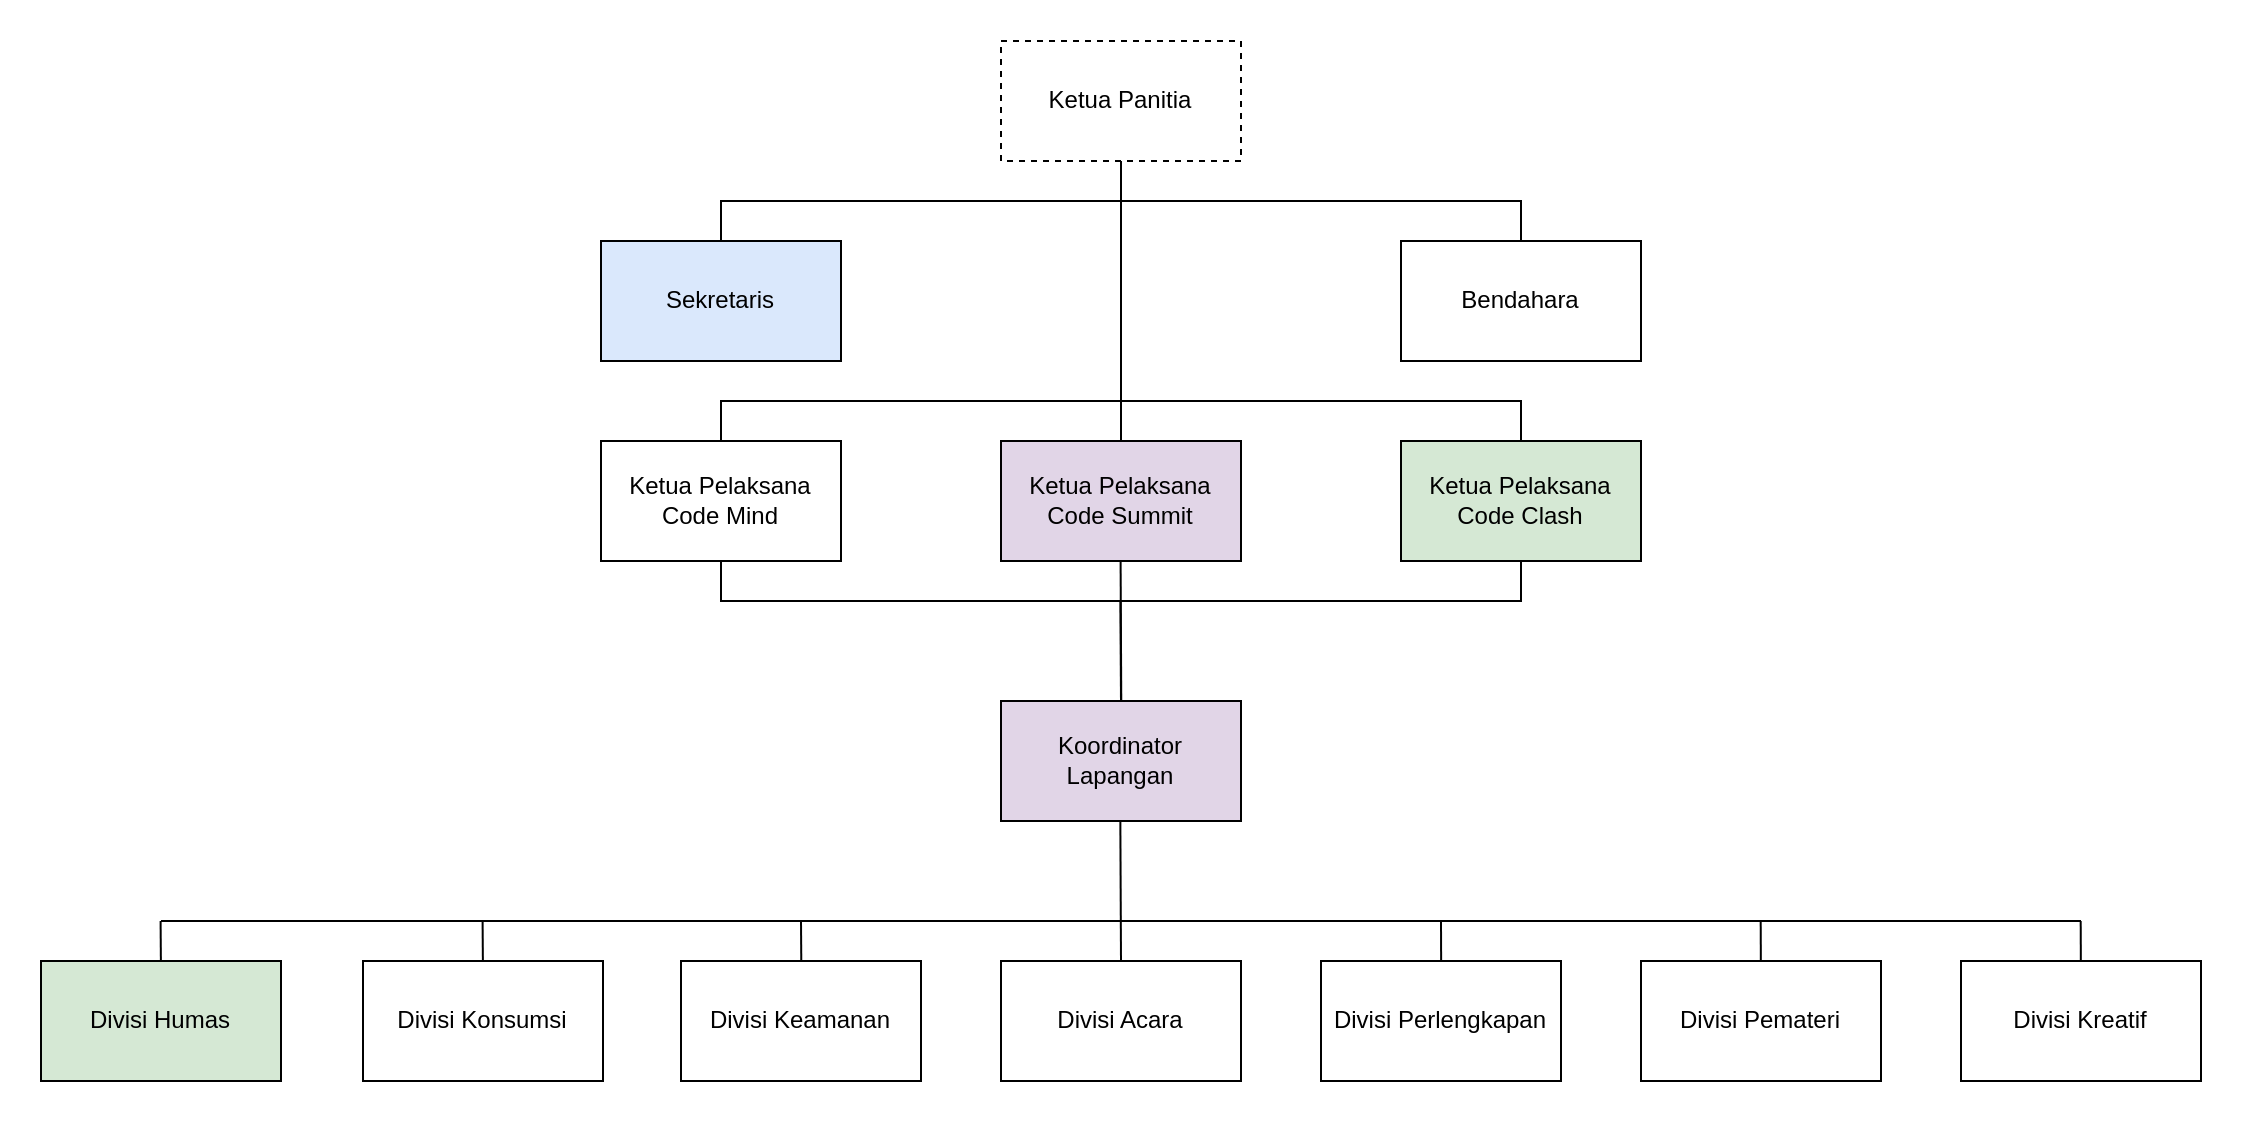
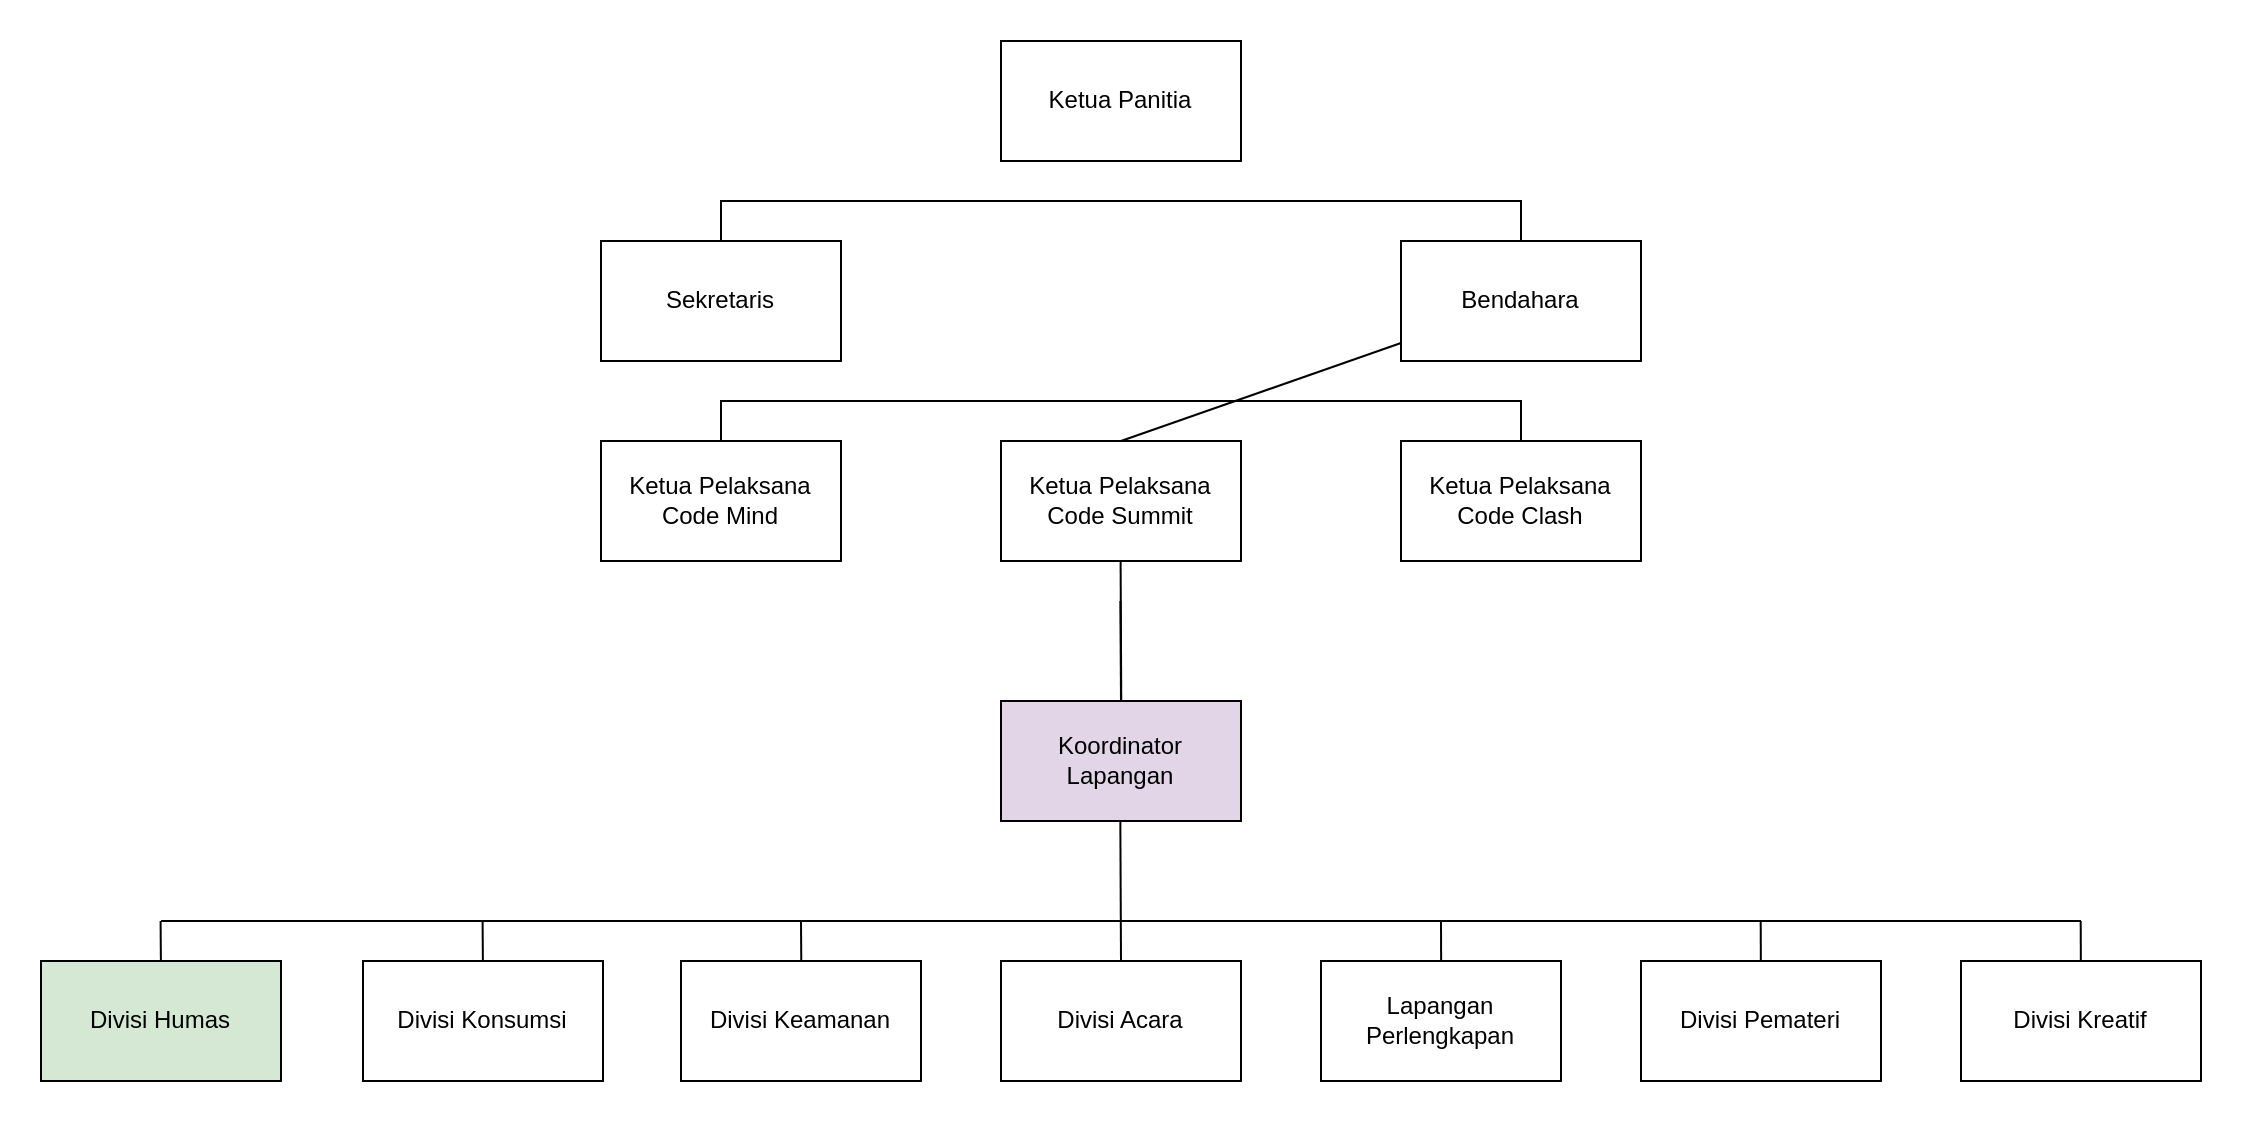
(1121, 101) -> (1121, 101)
(721, 301) -> (721, 301)
(1121, 301) -> (1323, 370)
(1121, 501) -> (1121, 501)
(1521, 501) -> (1521, 501)
(1123, 601) -> none
(1441, 1021) -> (1441, 1021)
